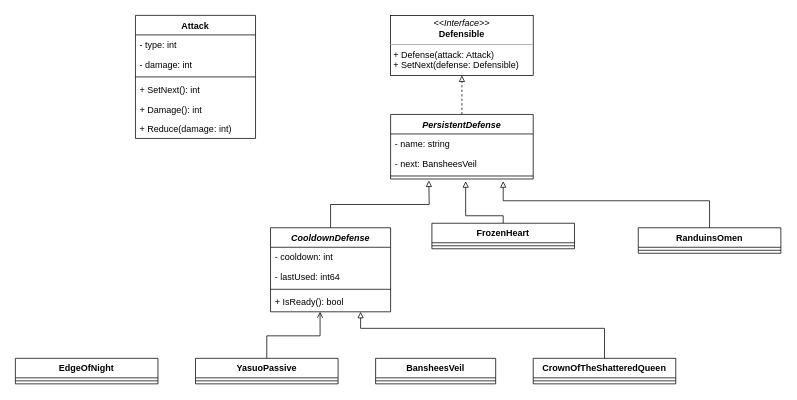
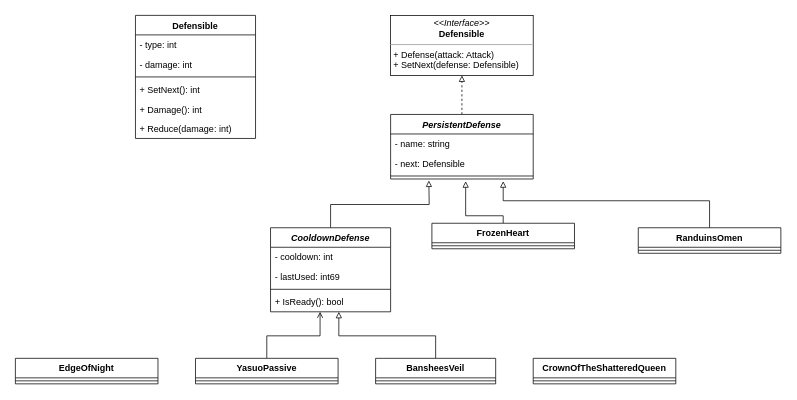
(195, 26) -> (195, 26)
(439, 164) -> (434, 164)
(311, 277) -> (311, 277)
(492, 328) -> none
none -> (390, 336)
